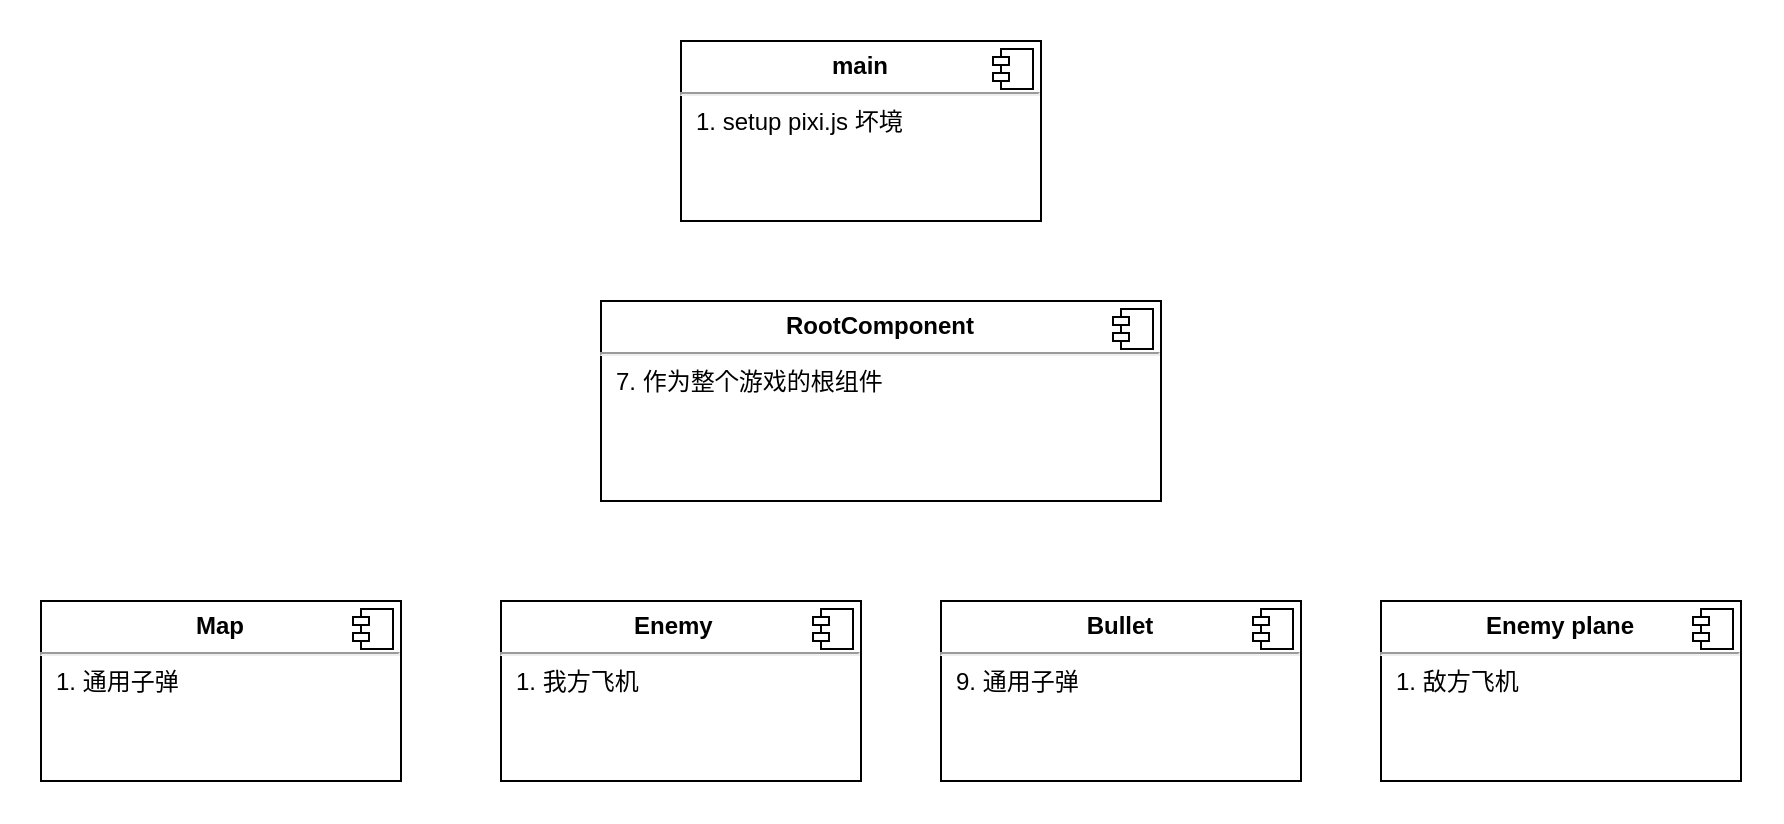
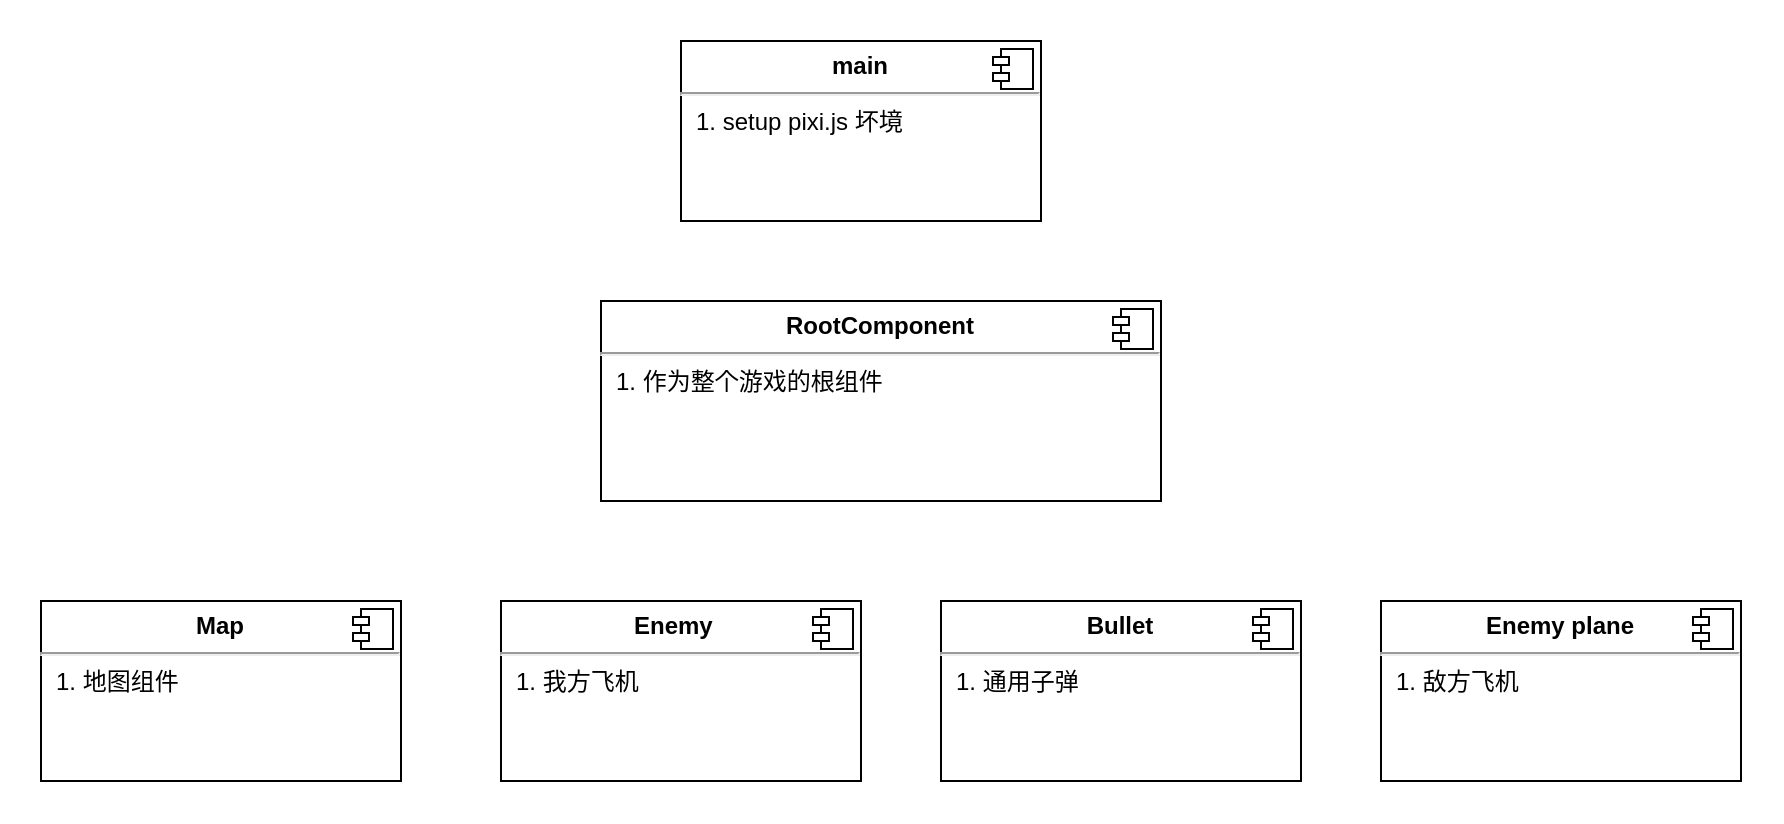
(735, 301) -> (735, 301)
(103, 601) -> (103, 601)
(1003, 601) -> (1003, 601)
